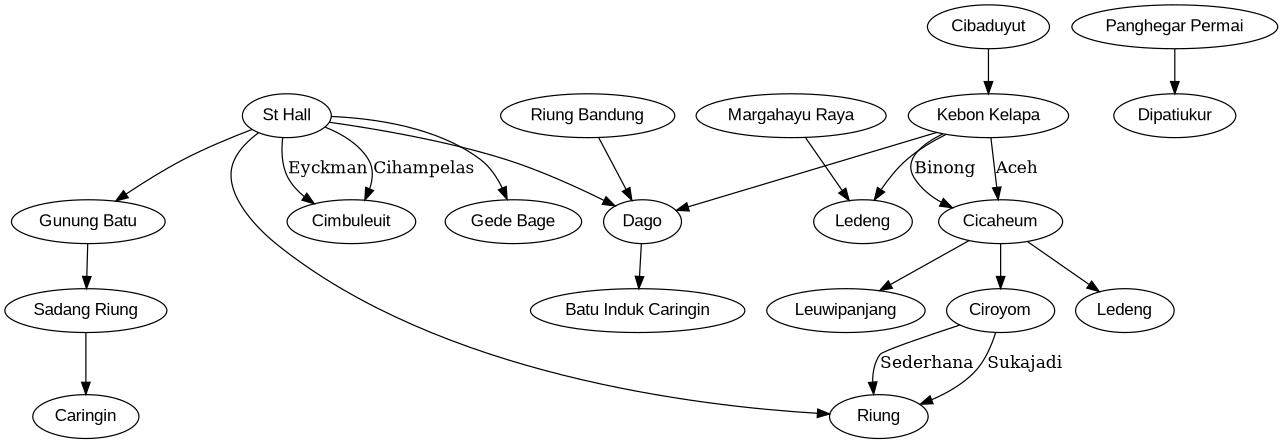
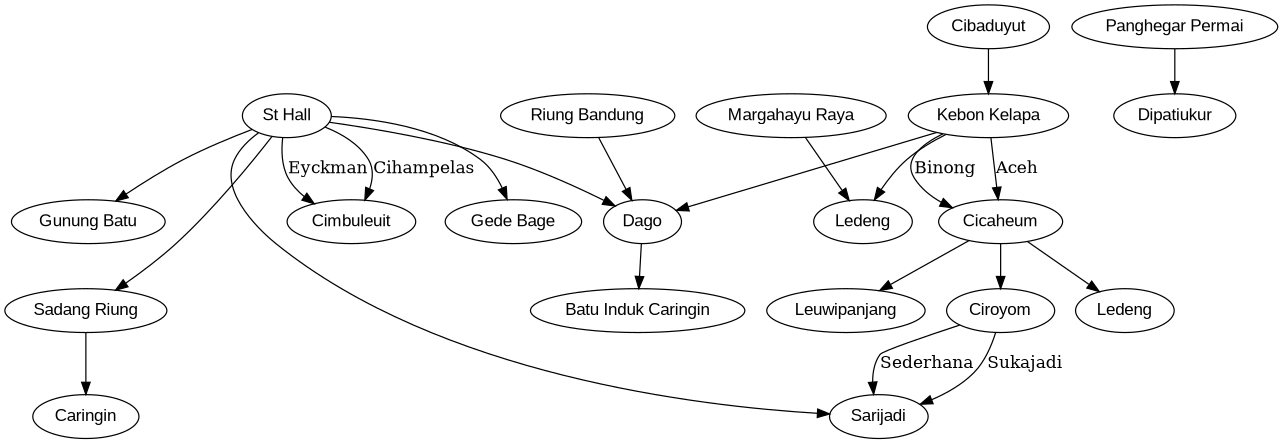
(87, 260) -> (204, 216)
(879, 417) -> (879, 417)
